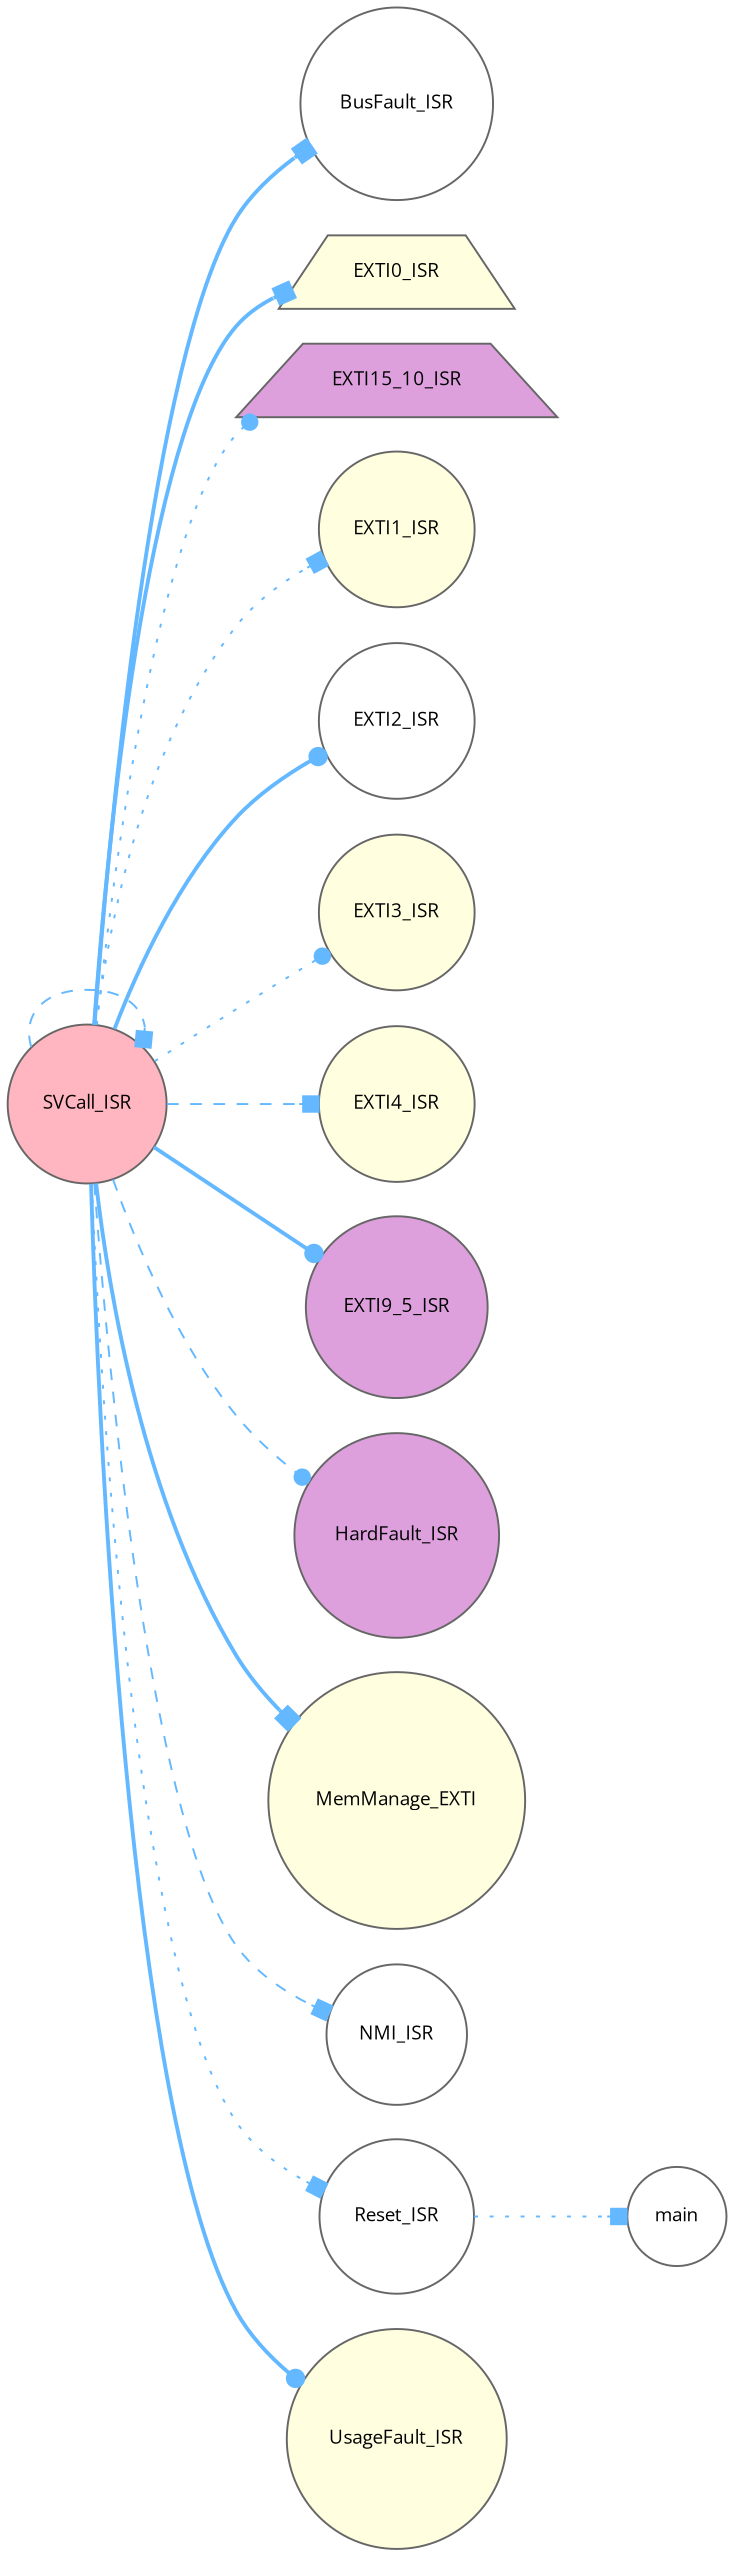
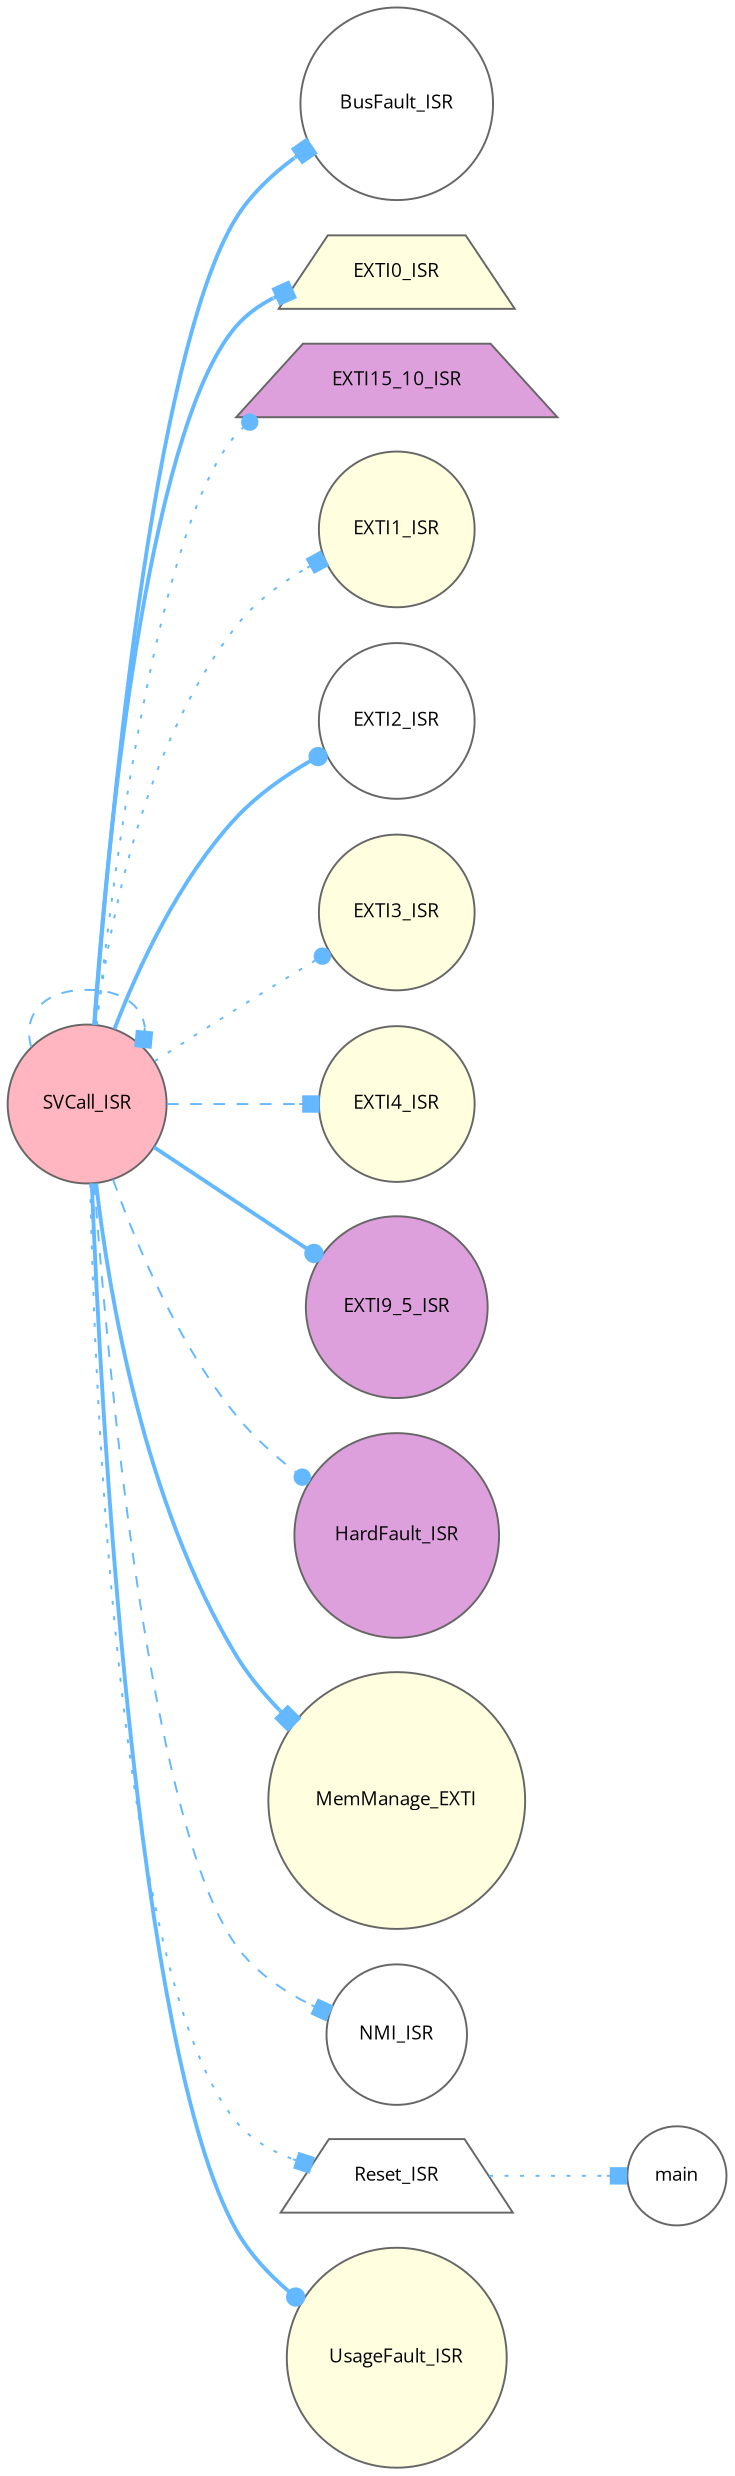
(397, 2217) -> (397, 2176)
